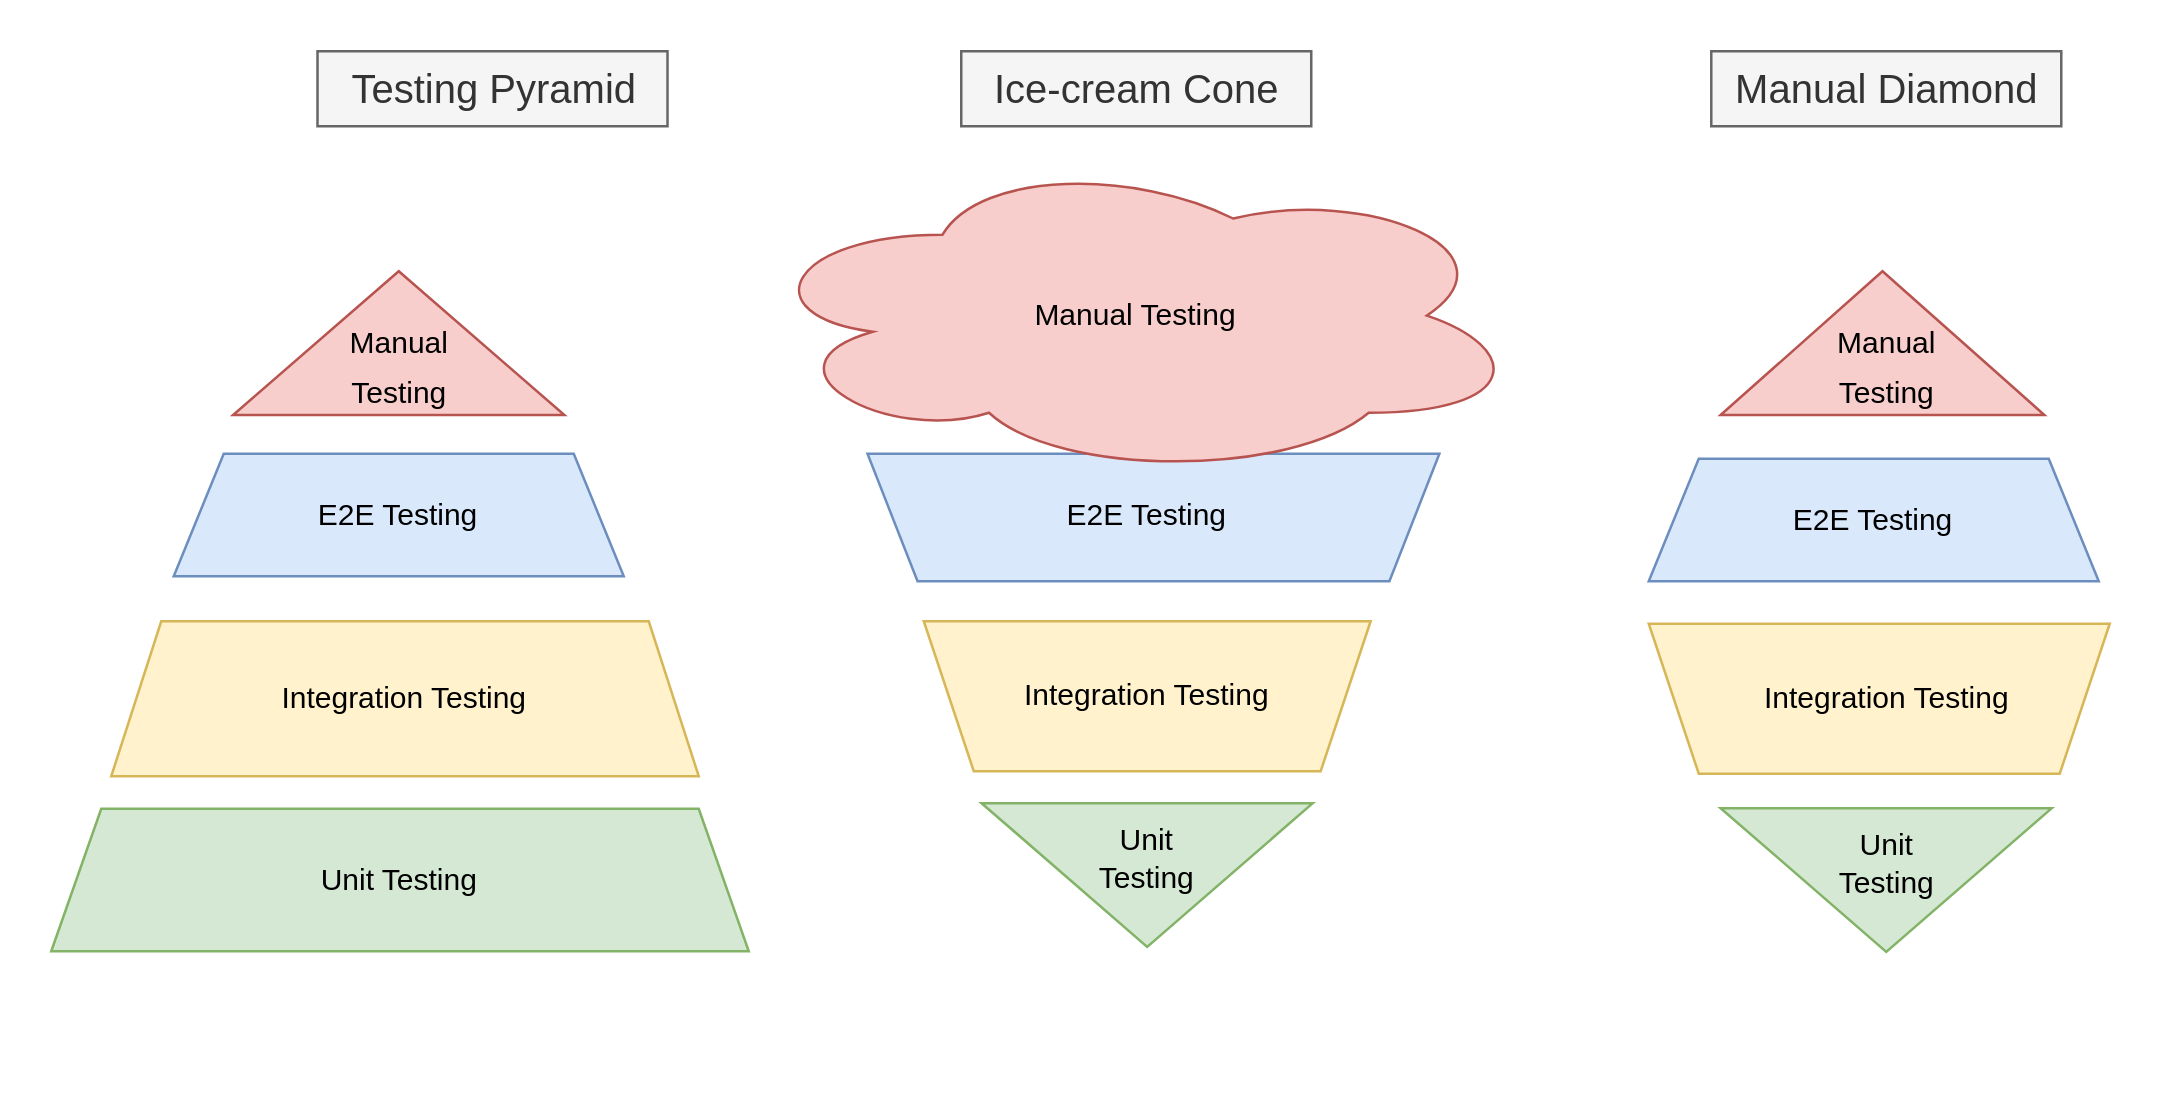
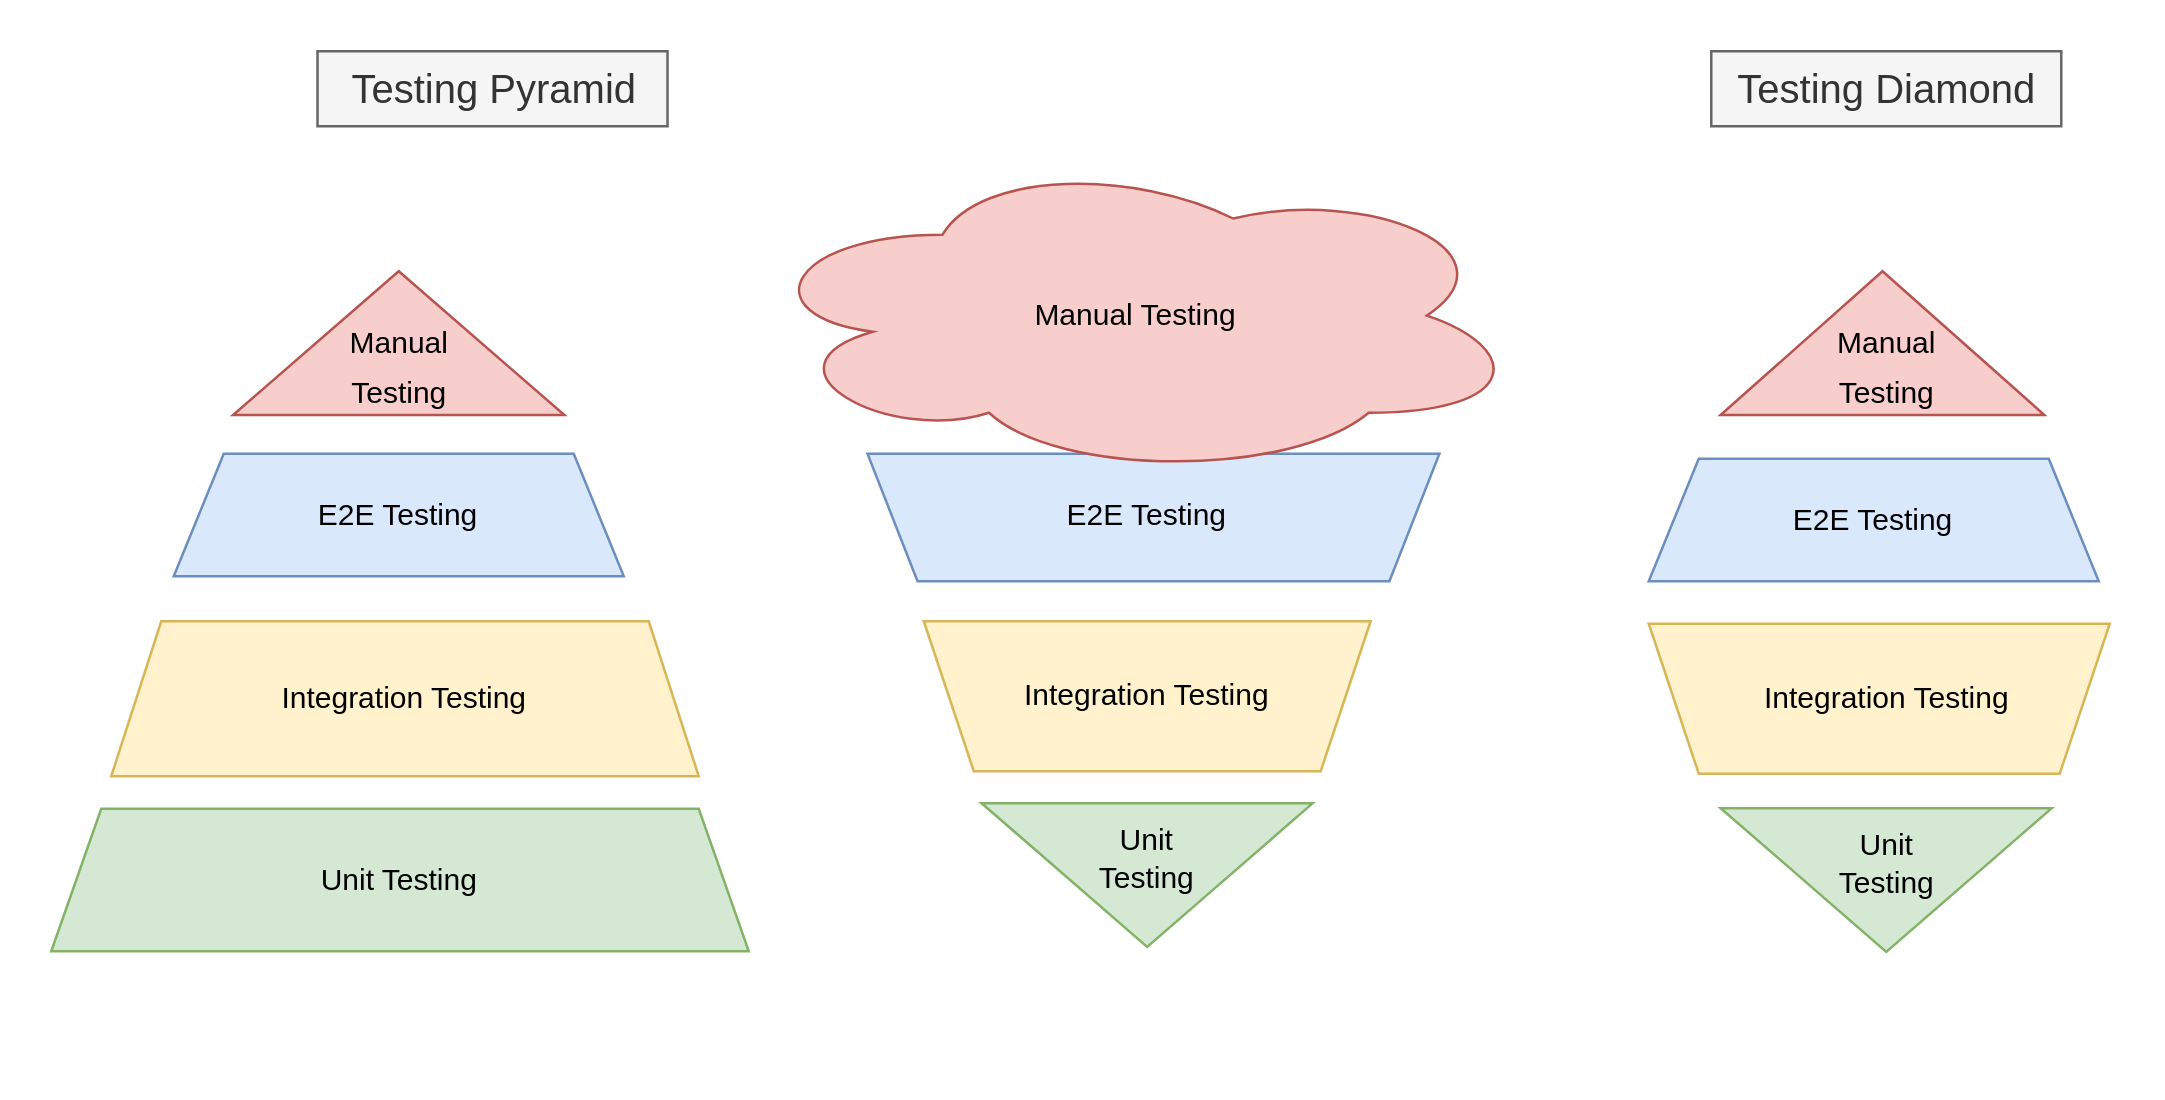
(1136, 89) -> none
(1888, 89) -> (1888, 89)
